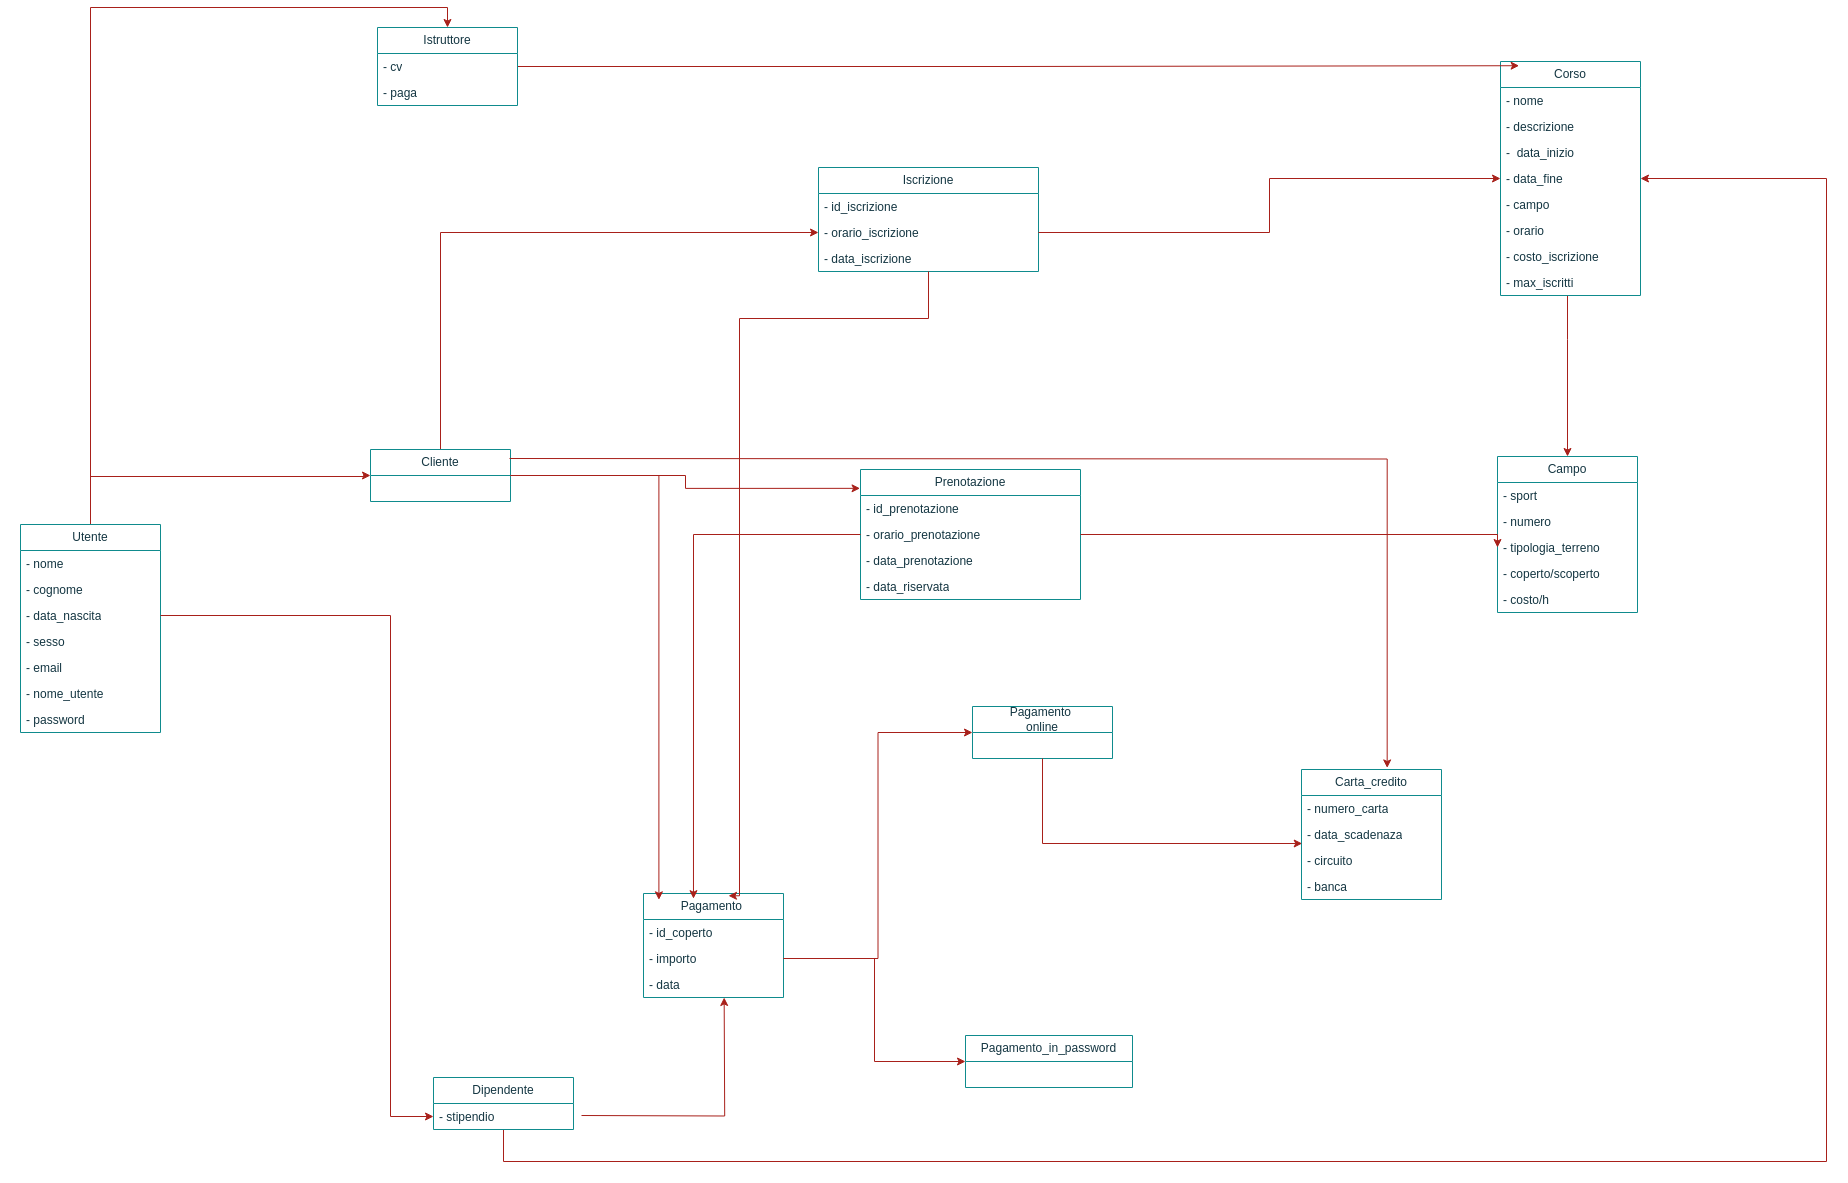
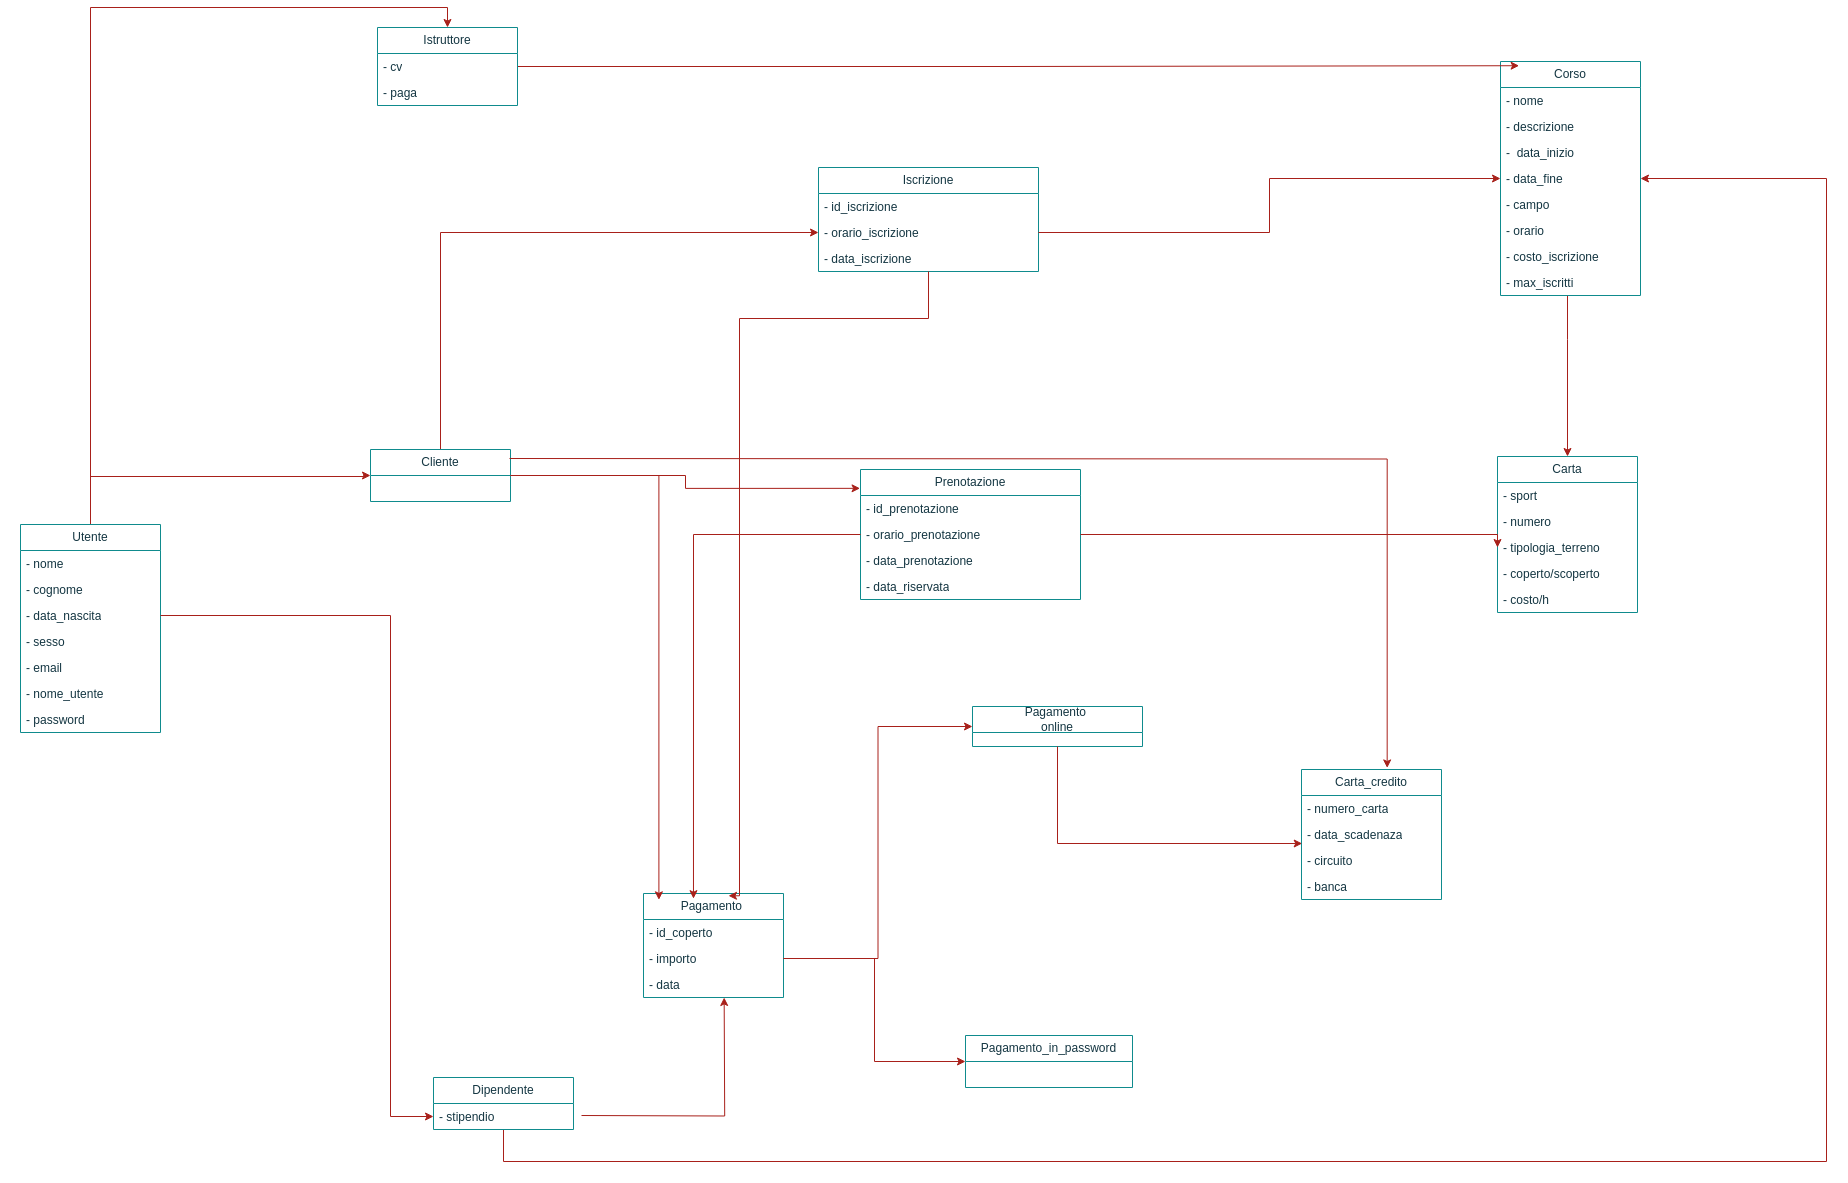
(1568, 470) -> (1568, 470)
(1043, 733) -> (1058, 727)
